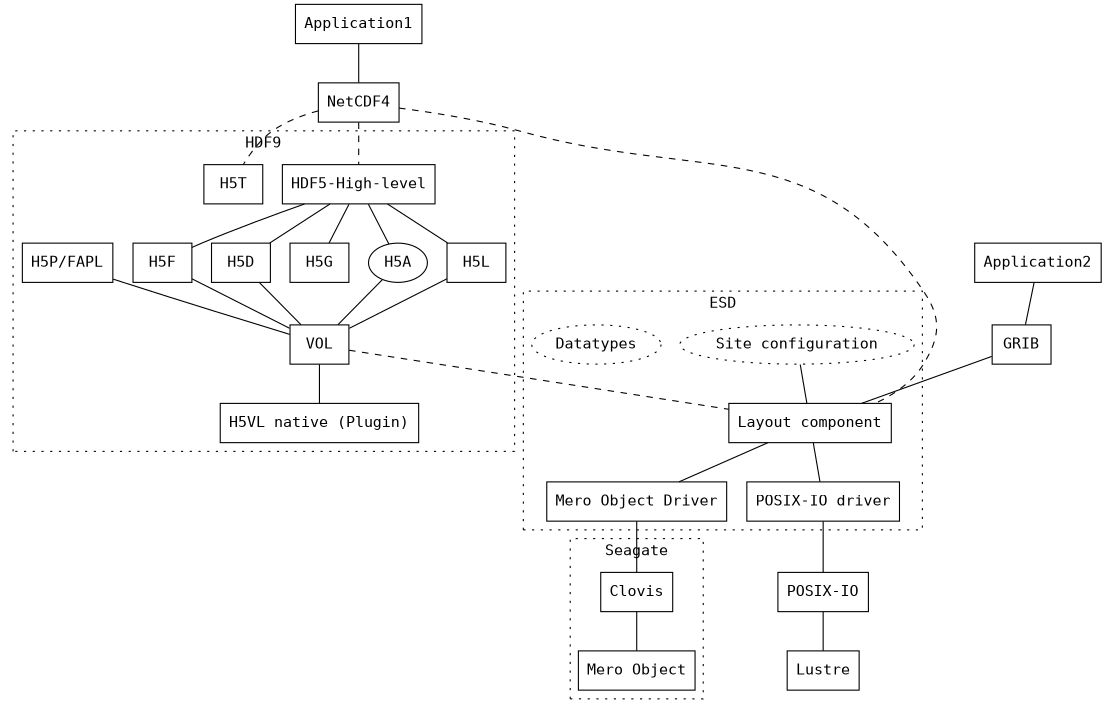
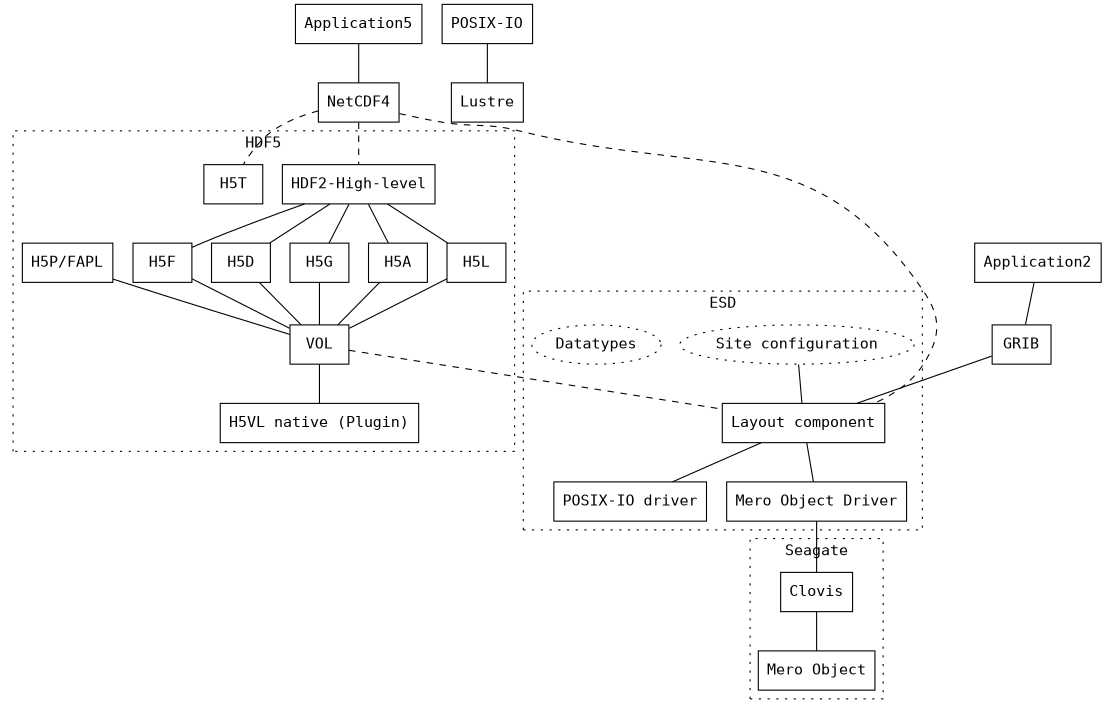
(359, 24) -> (359, 24)
(264, 143) -> (264, 143)
(359, 184) -> (359, 184)
(398, 263) -> (398, 263)
none -> (319, 304)
(823, 547) -> none
